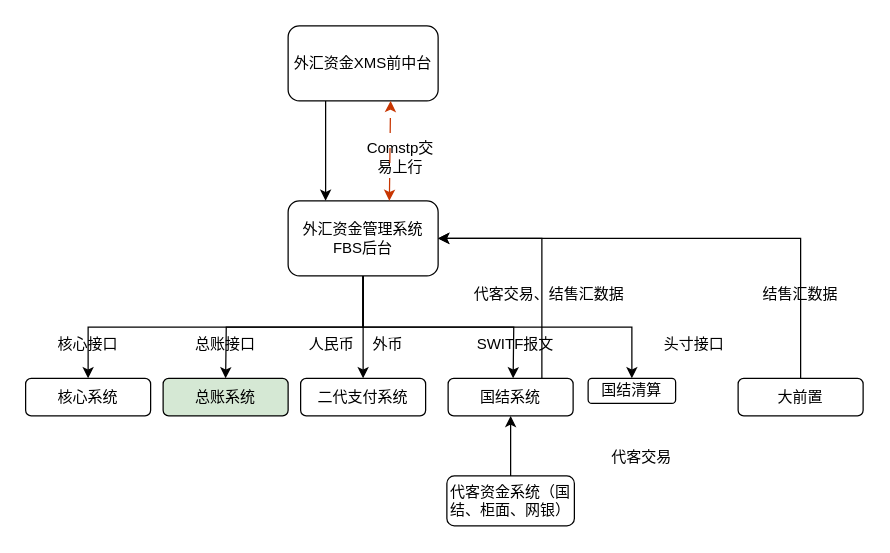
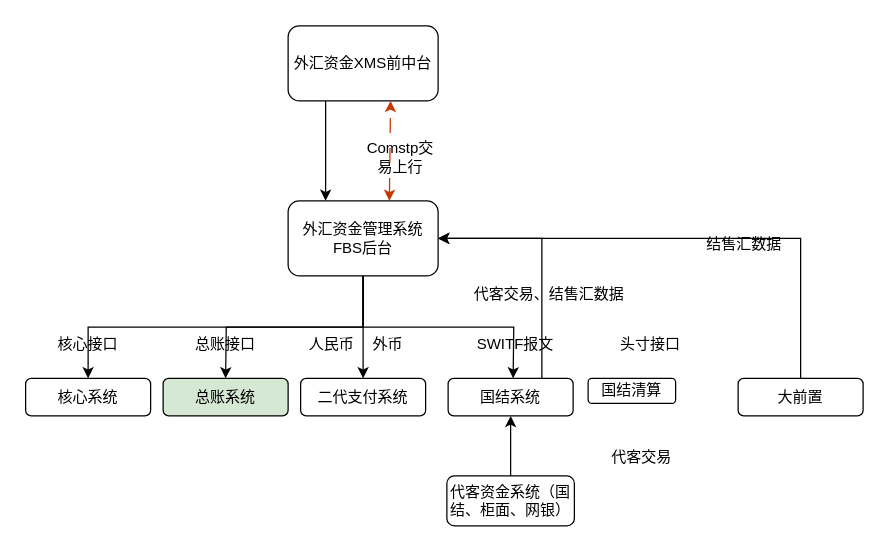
(801, 294) -> (744, 244)
(595, 327) -> none
(694, 344) -> (651, 344)
